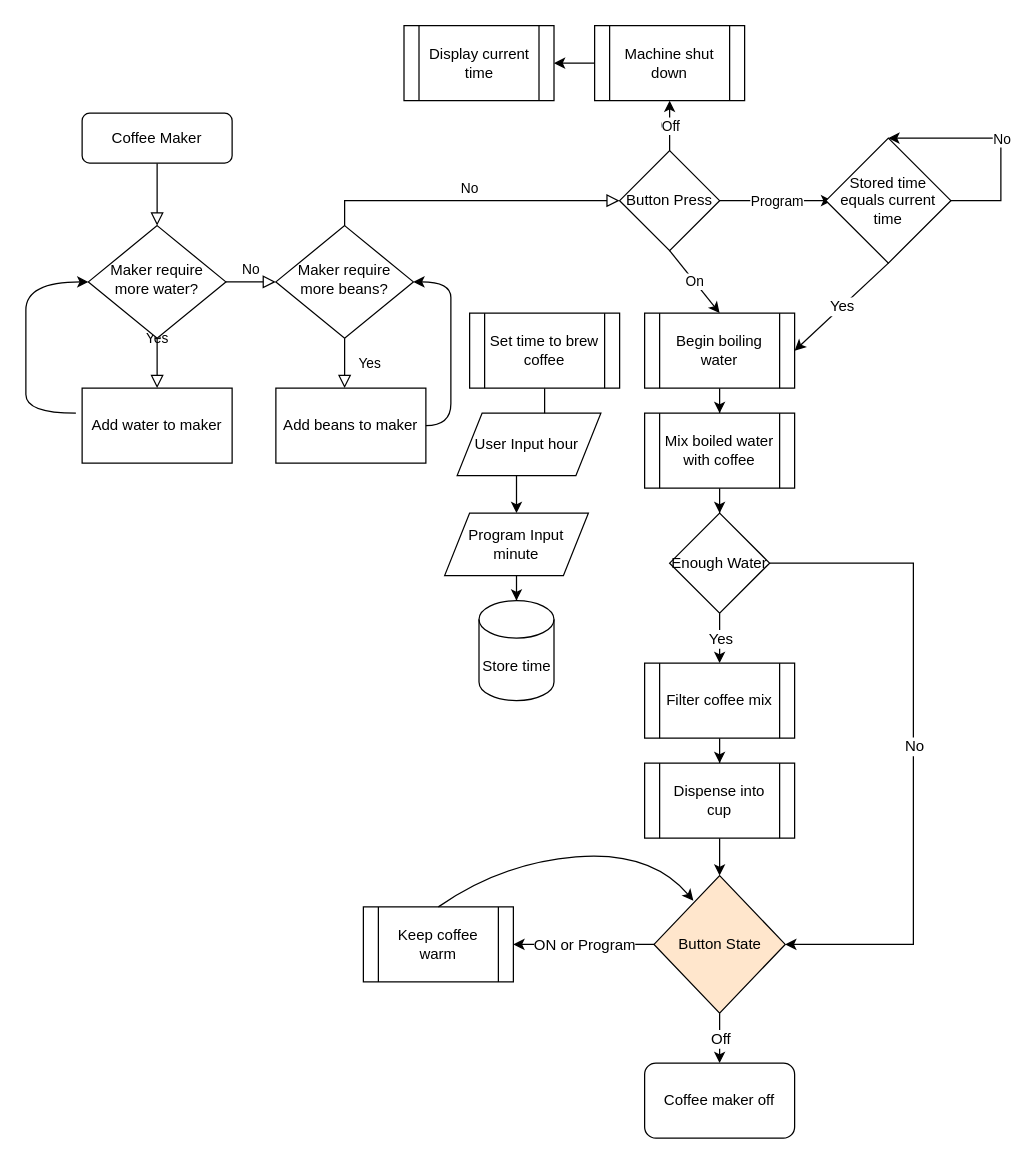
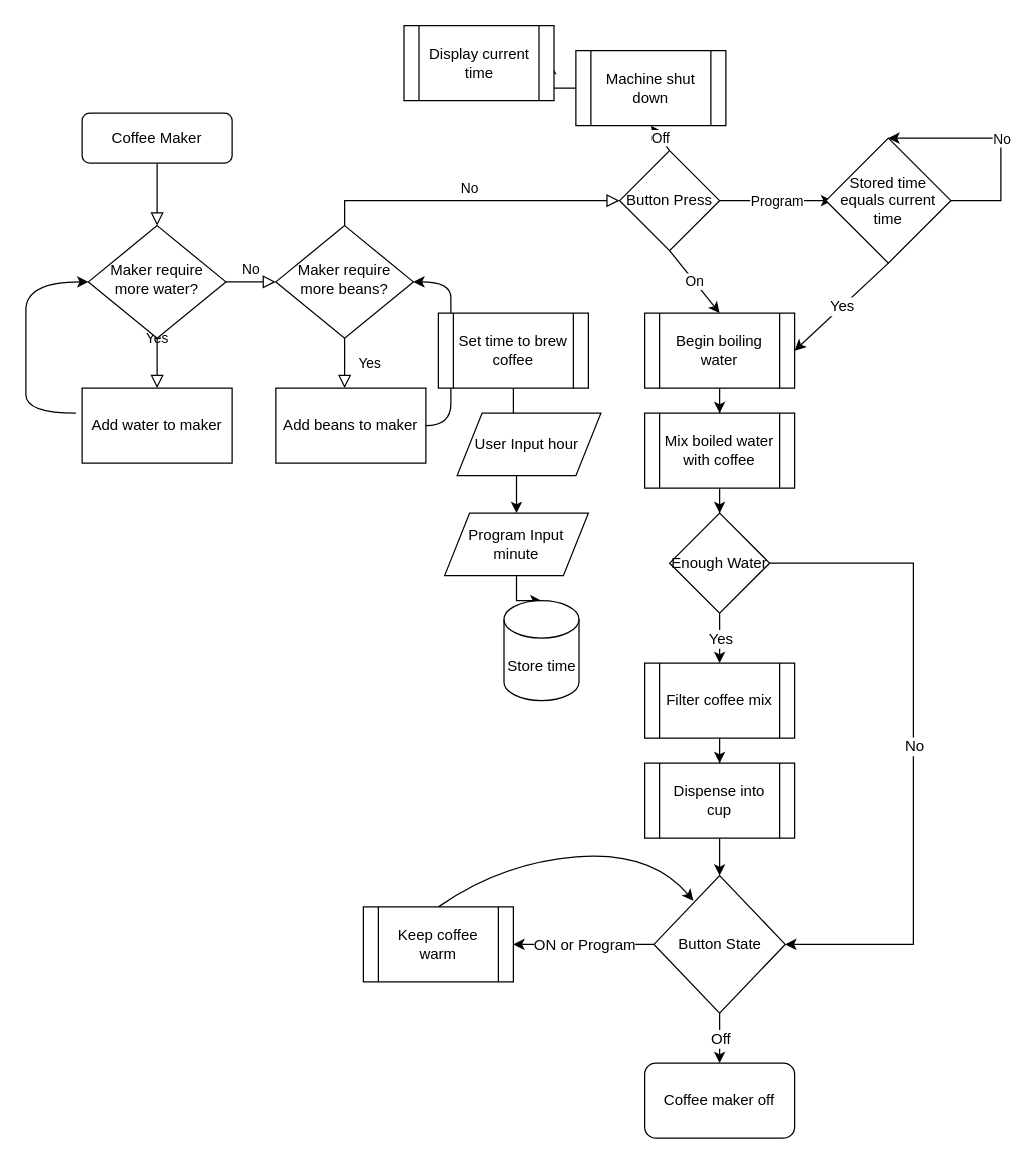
(669, 63) -> (651, 88)
(544, 351) -> (513, 351)
(516, 651) -> (541, 651)
(719, 944) -> (719, 944)
